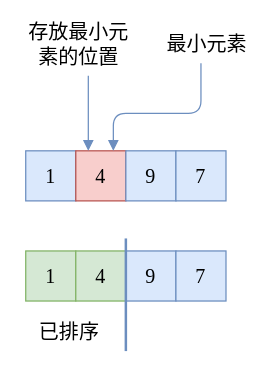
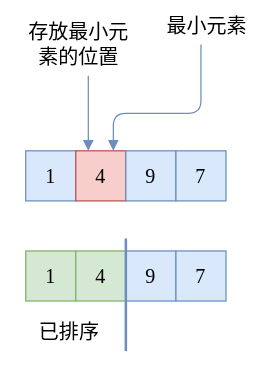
(207, 44) -> (207, 26)
